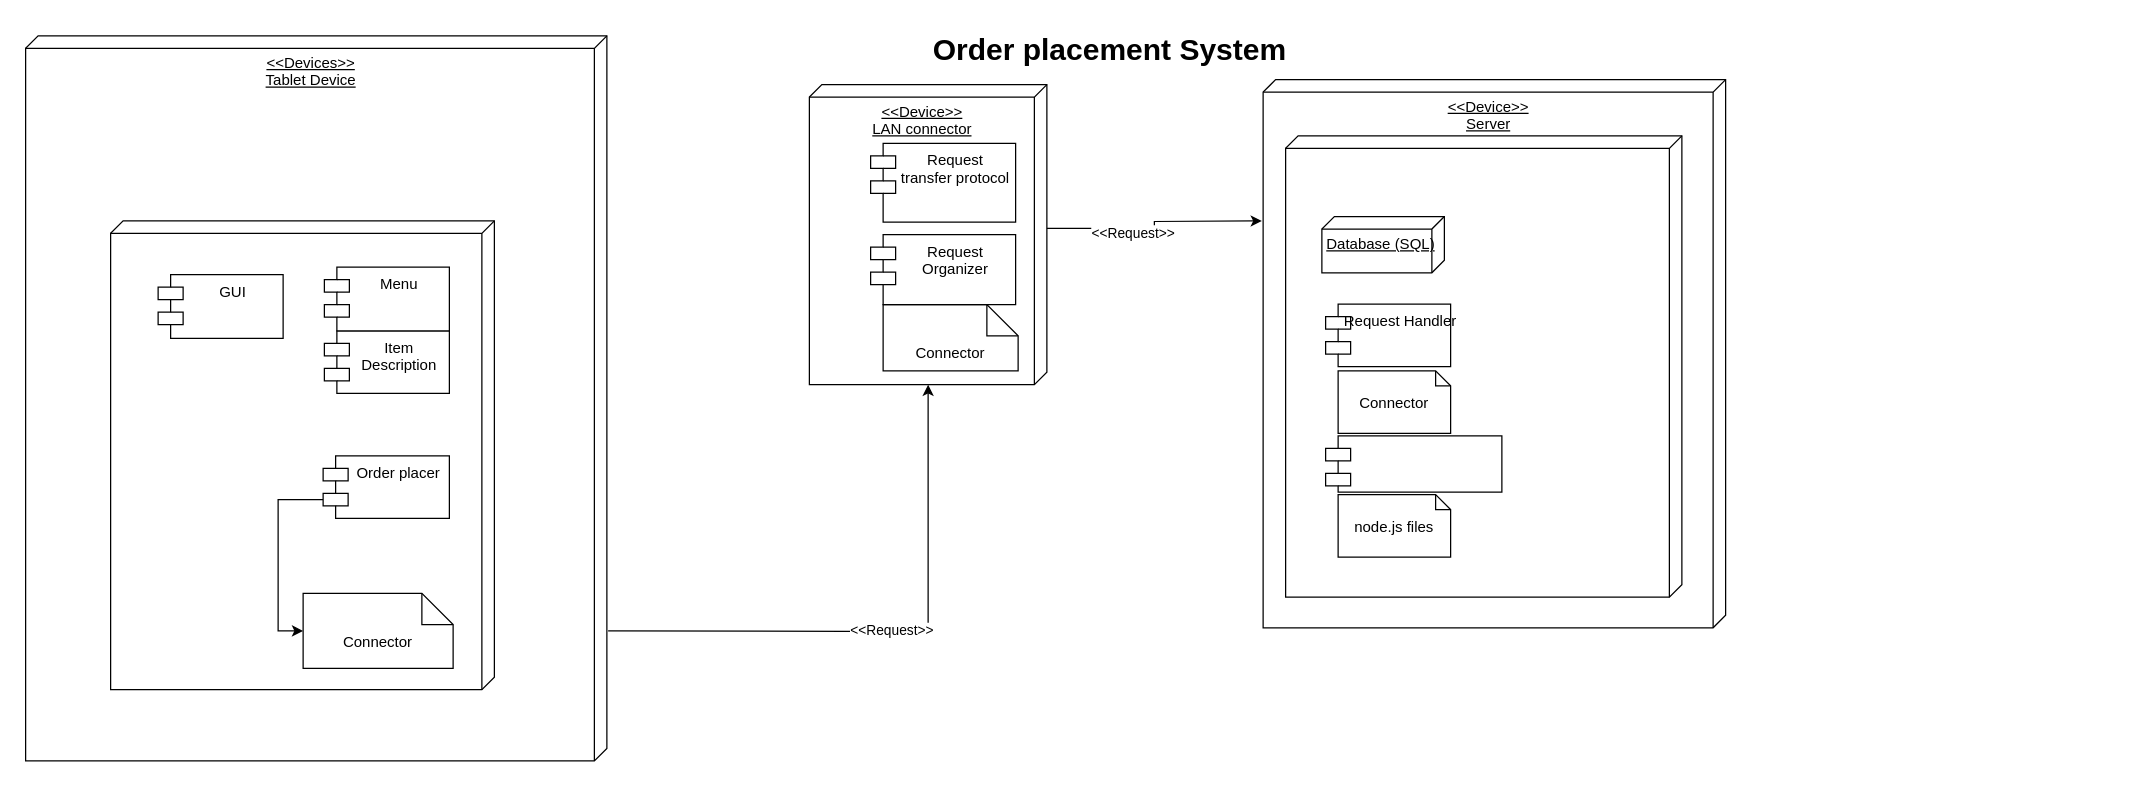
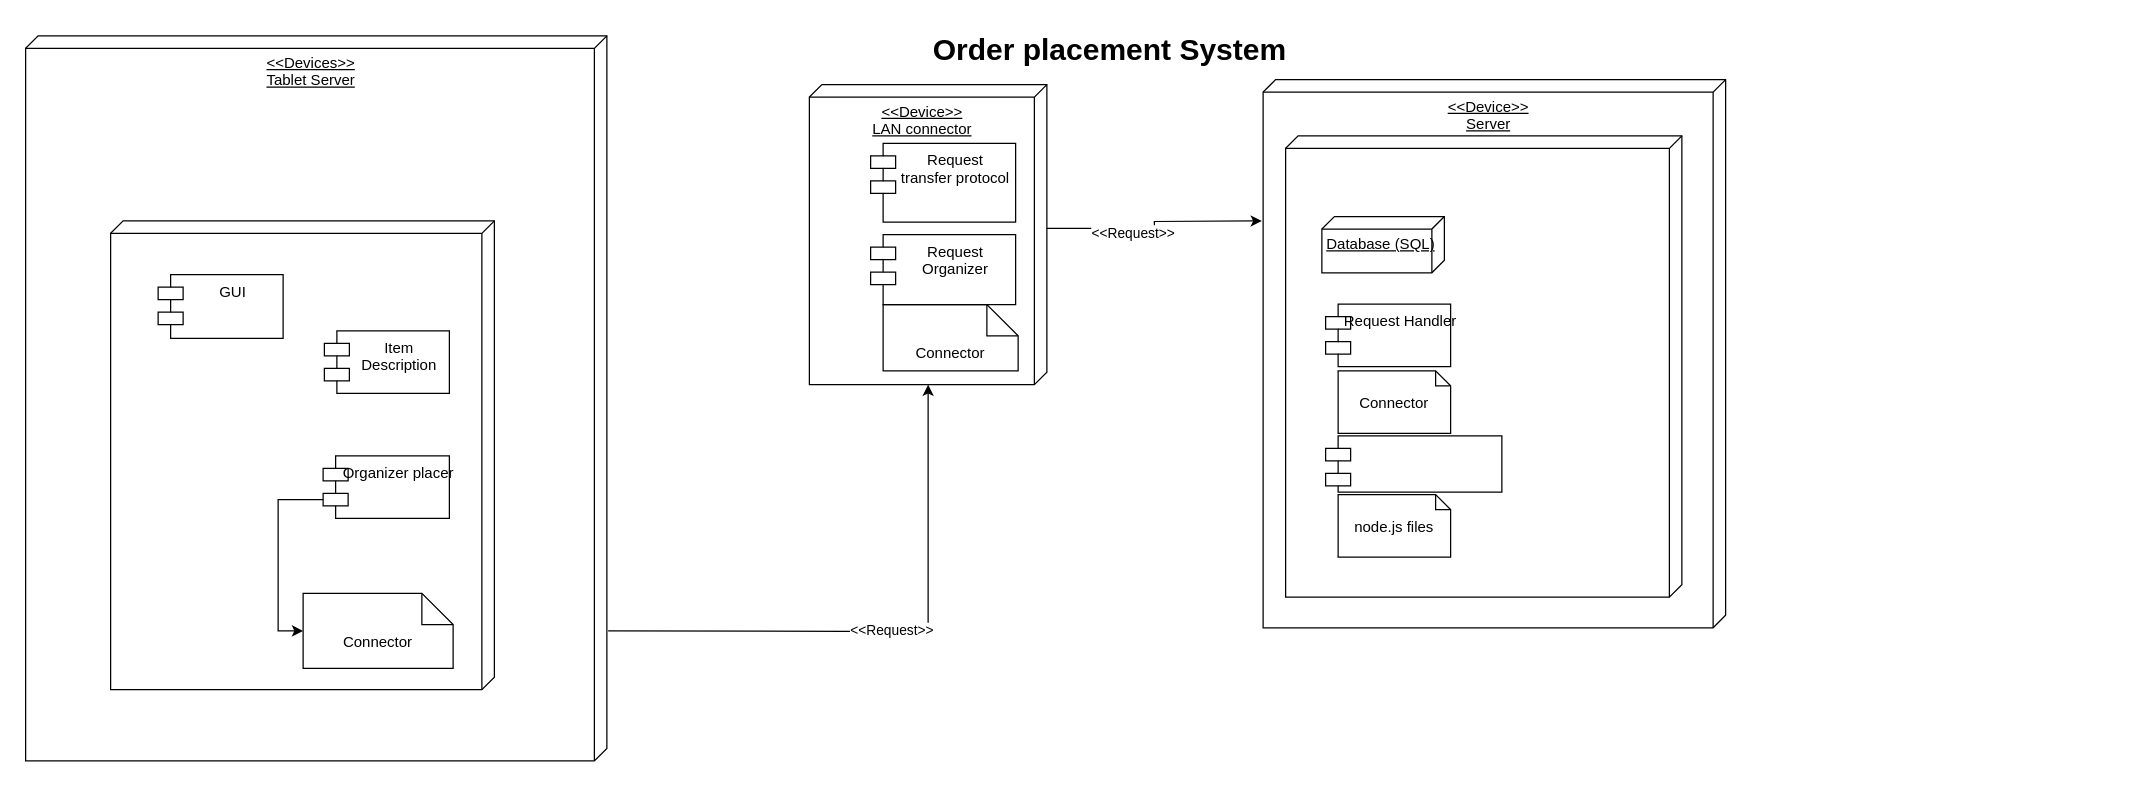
(311, 72) -> (311, 72)
(387, 299) -> none
(398, 473) -> (398, 473)
